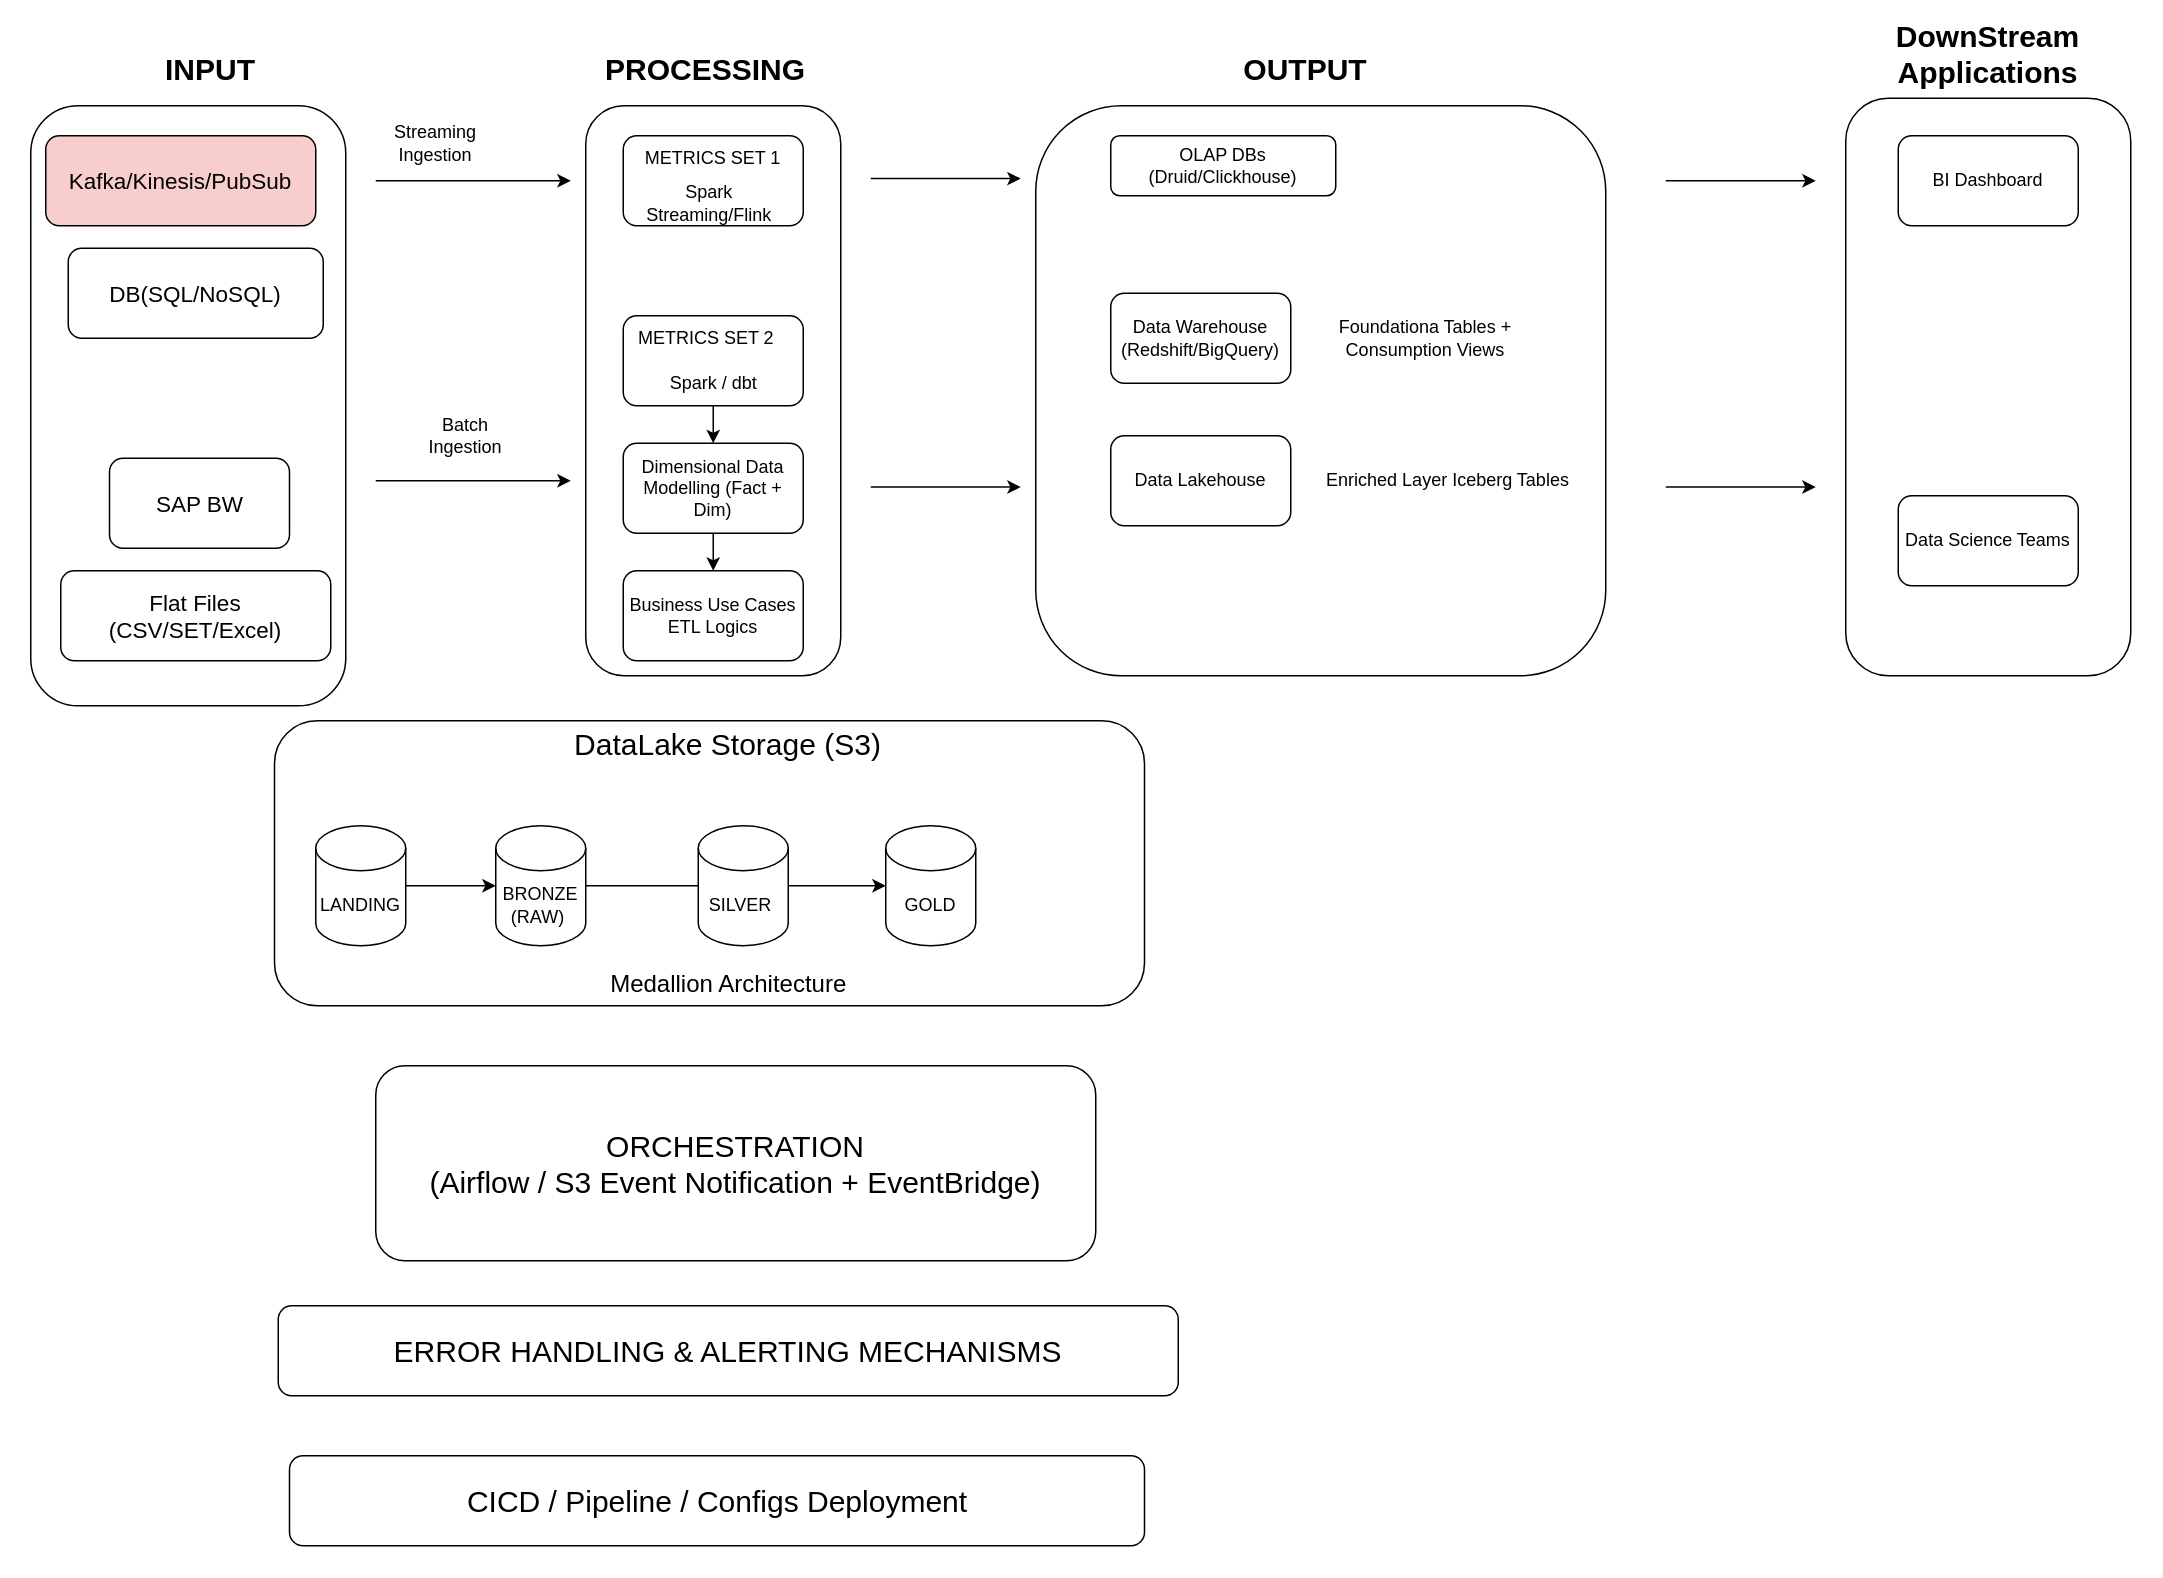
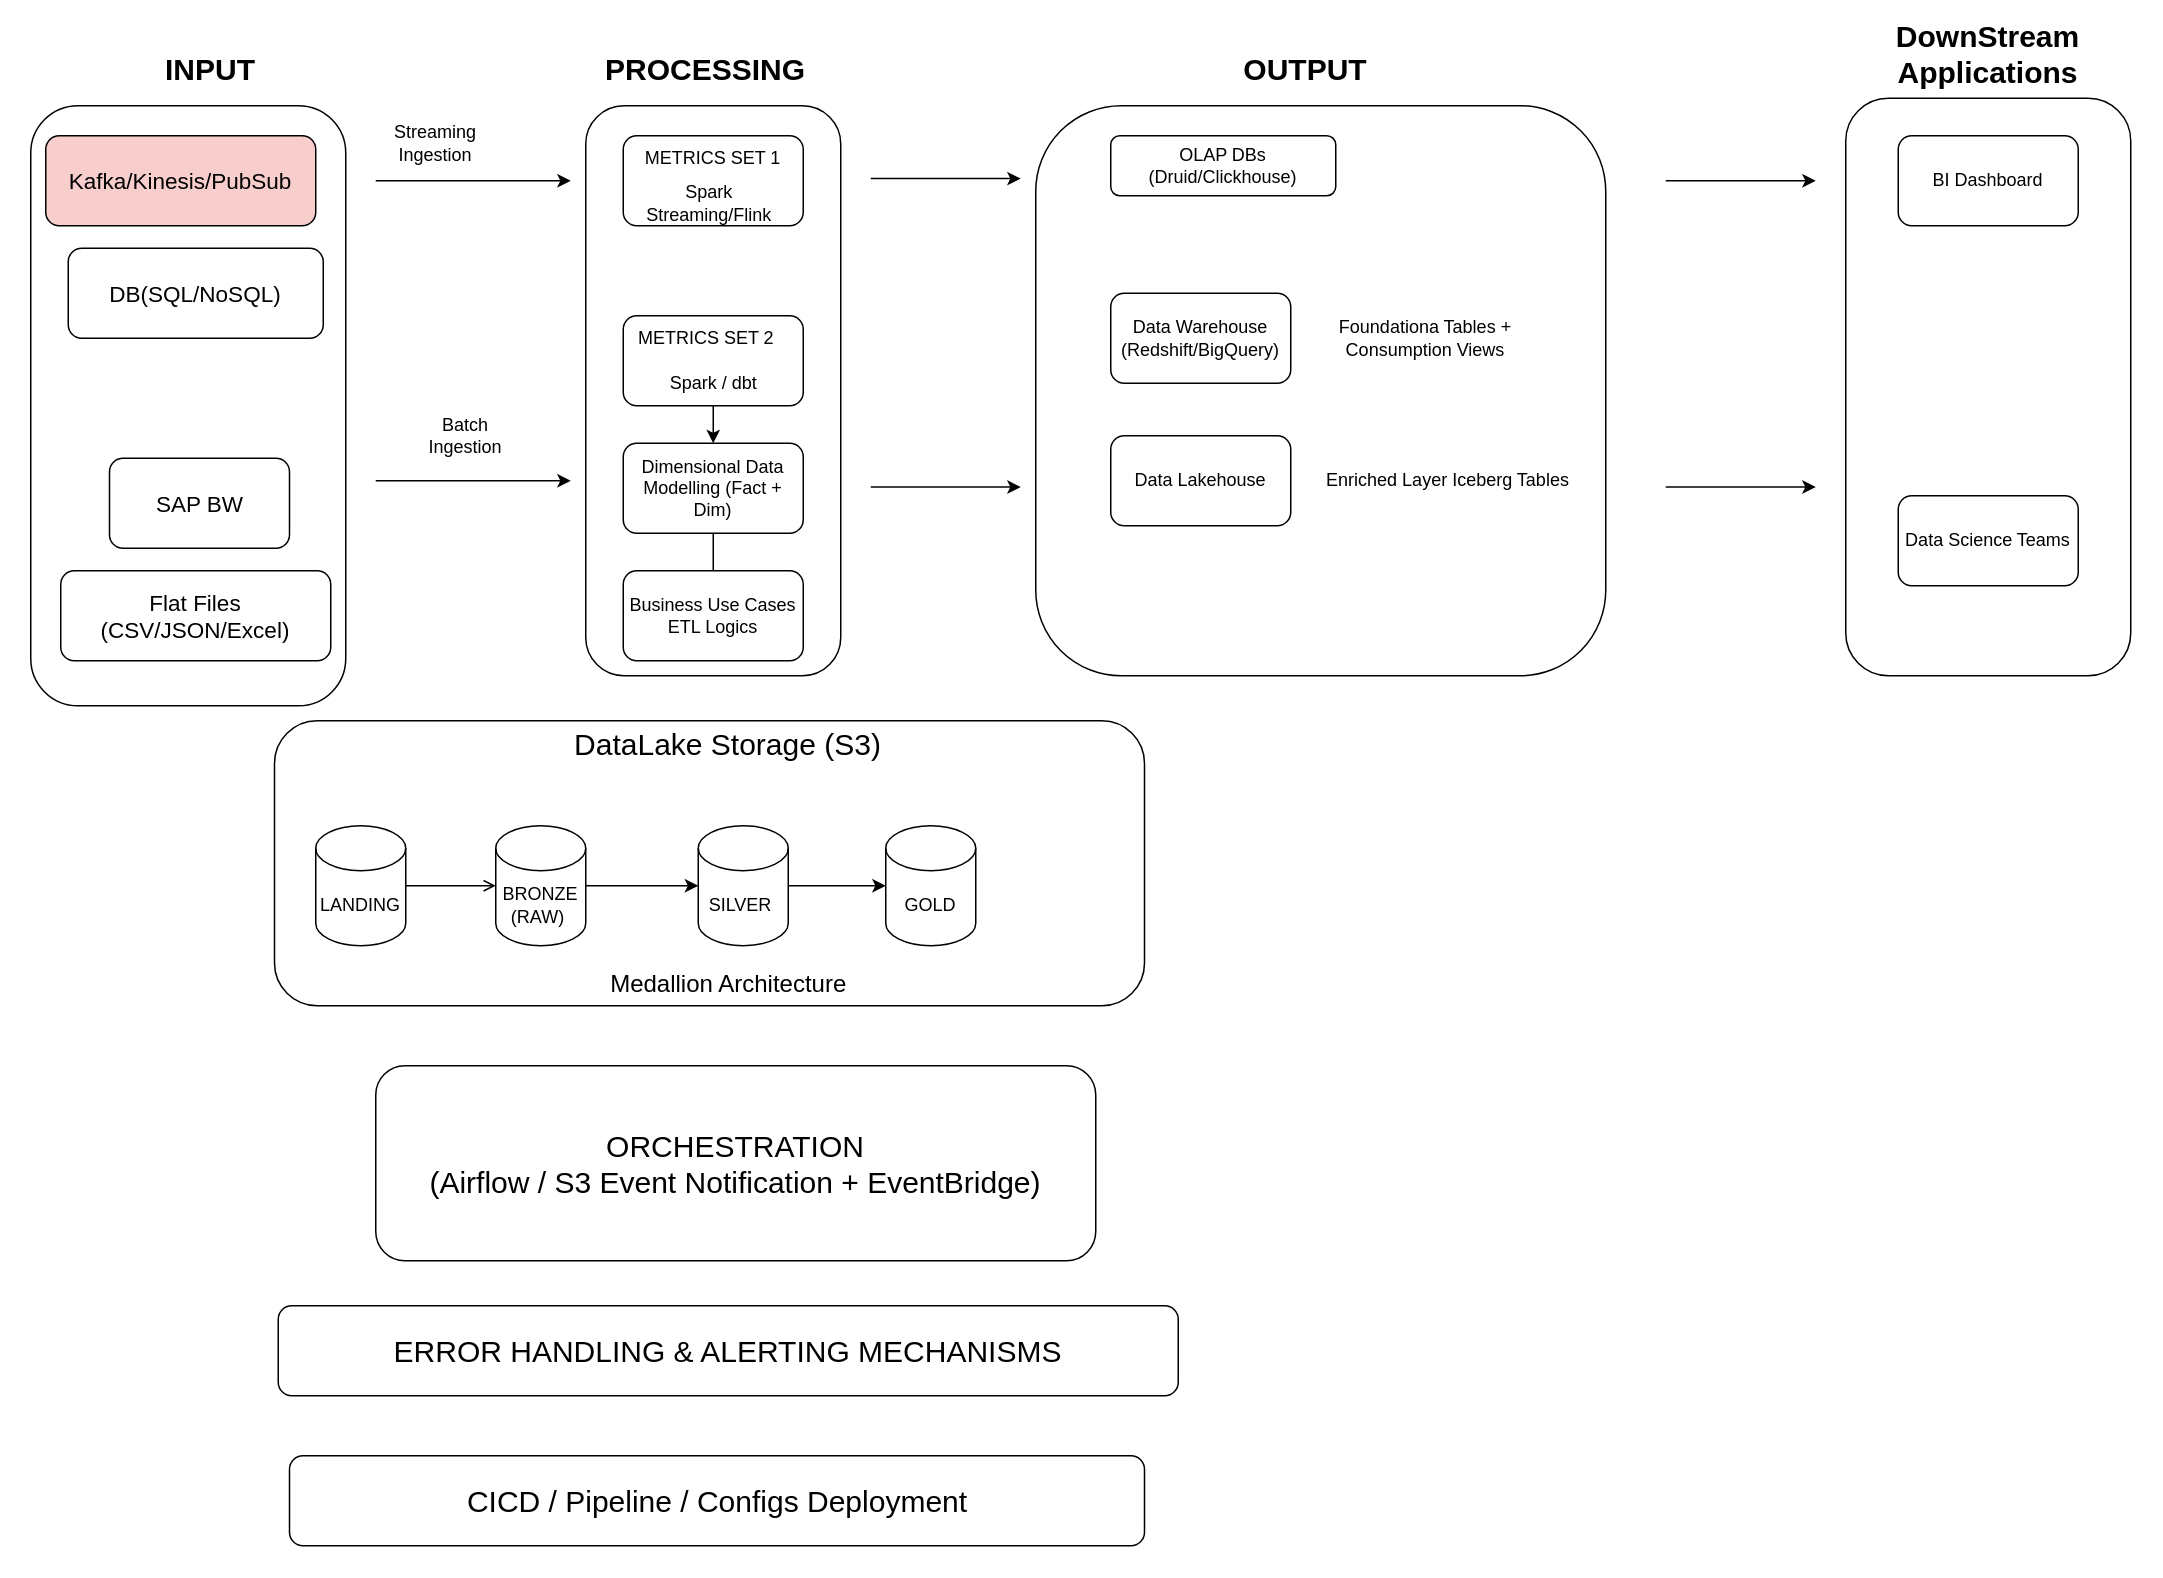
(713, 559) -> (713, 563)
(196, 616) -> (196, 616)
(484, 886) -> (486, 886)
(691, 886) -> (687, 886)
